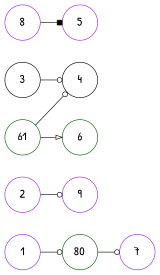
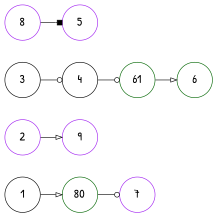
(49, 111) -> (106, 80)
(49, 195) -> (48, 137)
(23, 252) -> (23, 195)
(49, 252) -> (48, 195)
